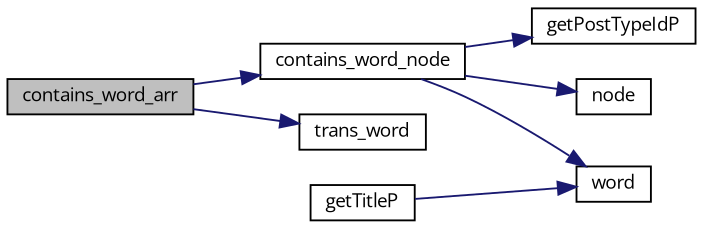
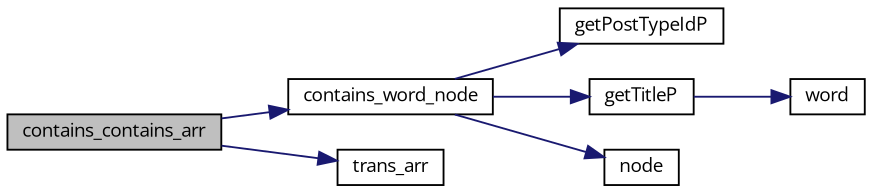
(100, 97) -> (114, 132)
(497, 113) -> (532, 97)
(363, 132) -> (391, 167)
